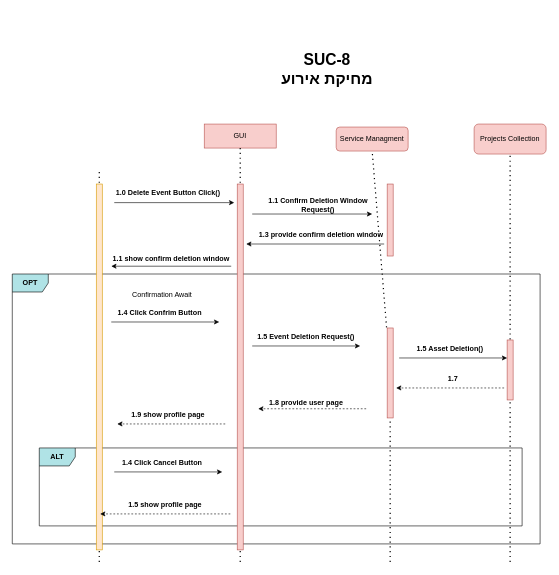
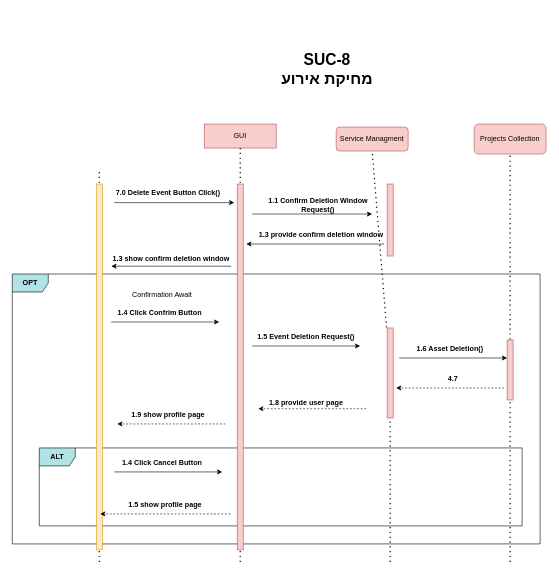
(168, 193) -> (168, 193)
(171, 259) -> (171, 259)
(450, 349) -> (450, 349)
(453, 379) -> (453, 379)
